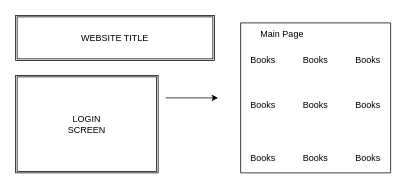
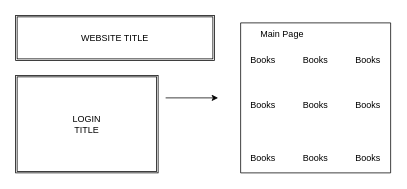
(87, 124) -> (87, 124)
